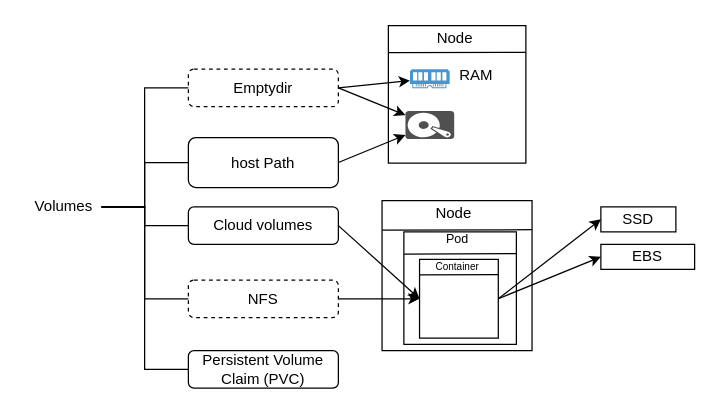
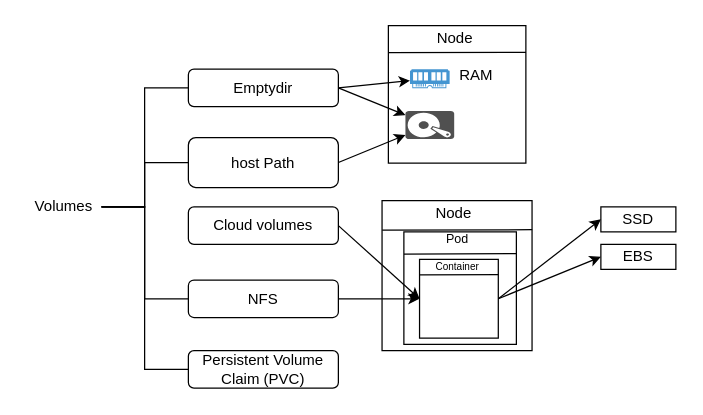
(263, 88) -> (263, 88)
(168, 226) -> none
(648, 257) -> (638, 257)
(263, 299) -> (263, 299)
